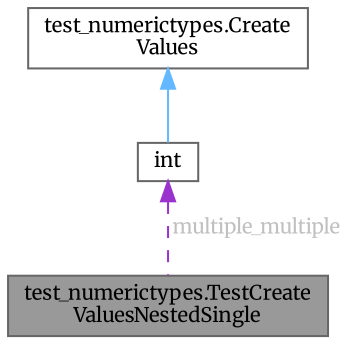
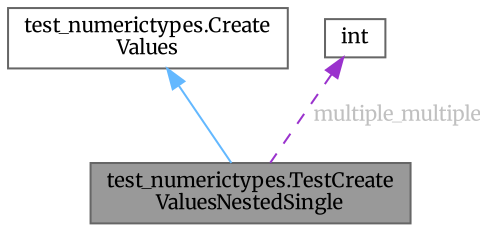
(168, 116) -> (205, 124)
